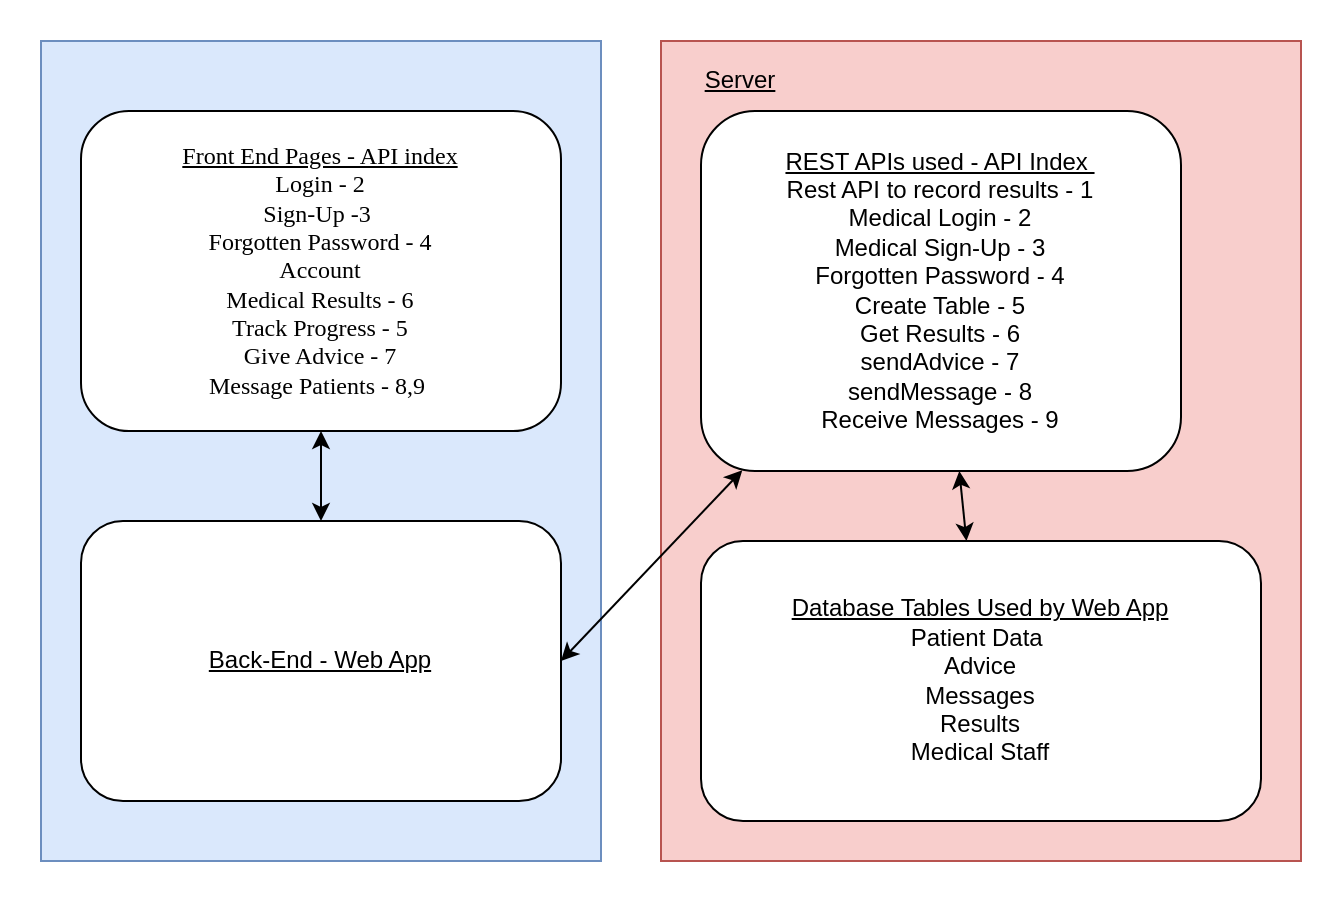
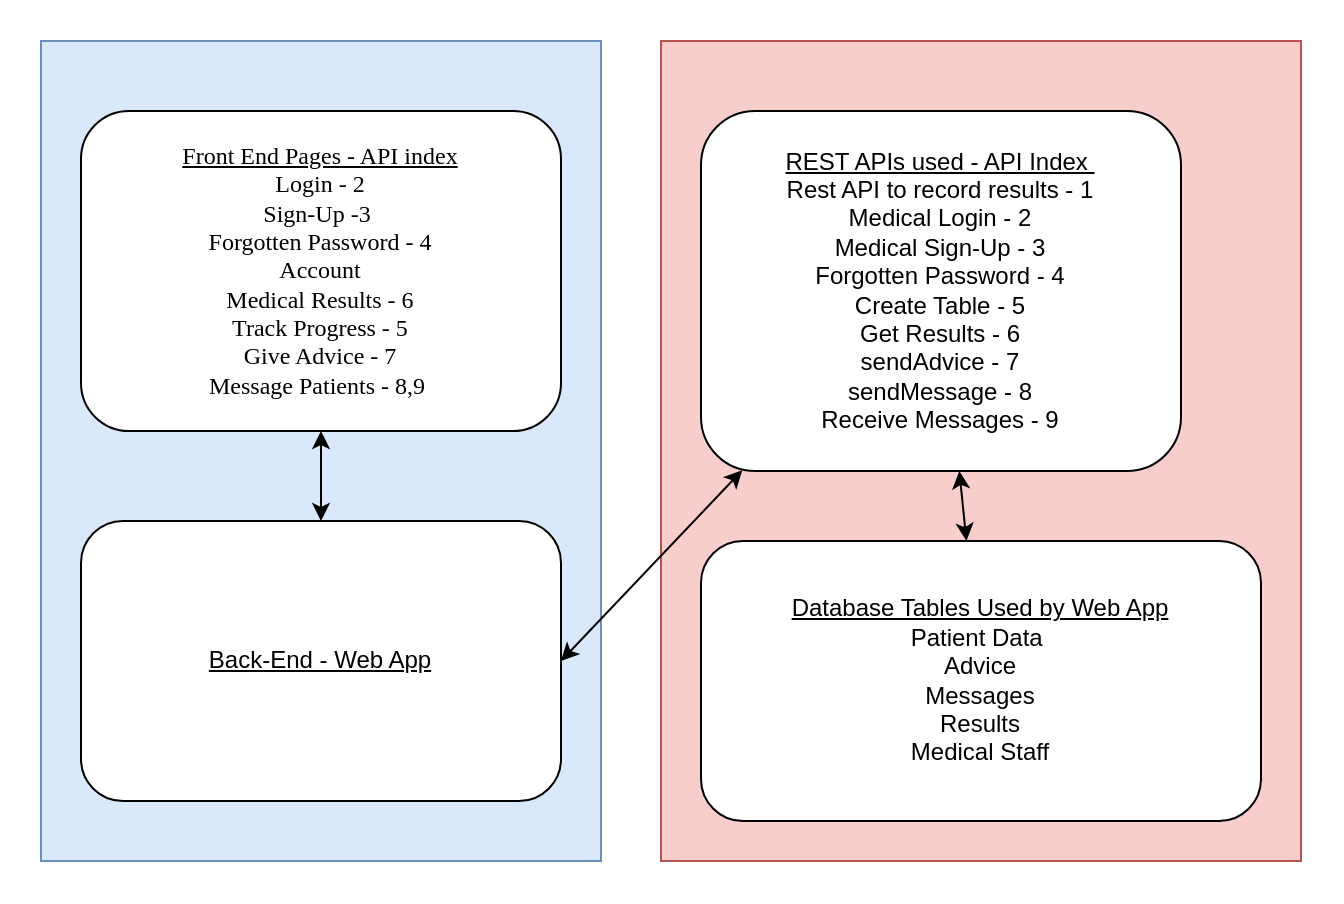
(741, 81) -> none
